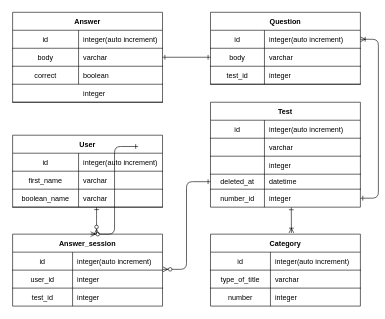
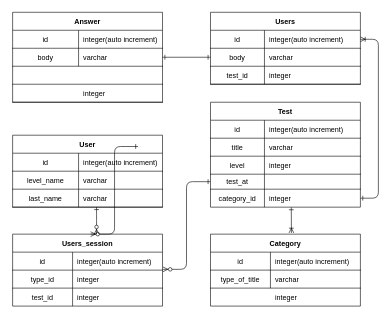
(285, 22) -> (285, 22)
(45, 75) -> none
(120, 75) -> none
none -> (237, 147)
none -> (237, 165)
(45, 181) -> (45, 181)
(237, 182) -> (237, 182)
(312, 182) -> none
(45, 199) -> (45, 199)
(237, 199) -> (237, 199)
(87, 244) -> (87, 244)
(42, 280) -> (42, 280)
(240, 297) -> none
